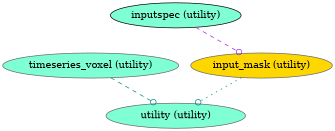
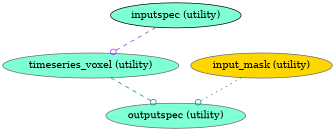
(216, 39) -> (136, 39)
(176, 116) -> (176, 116)
